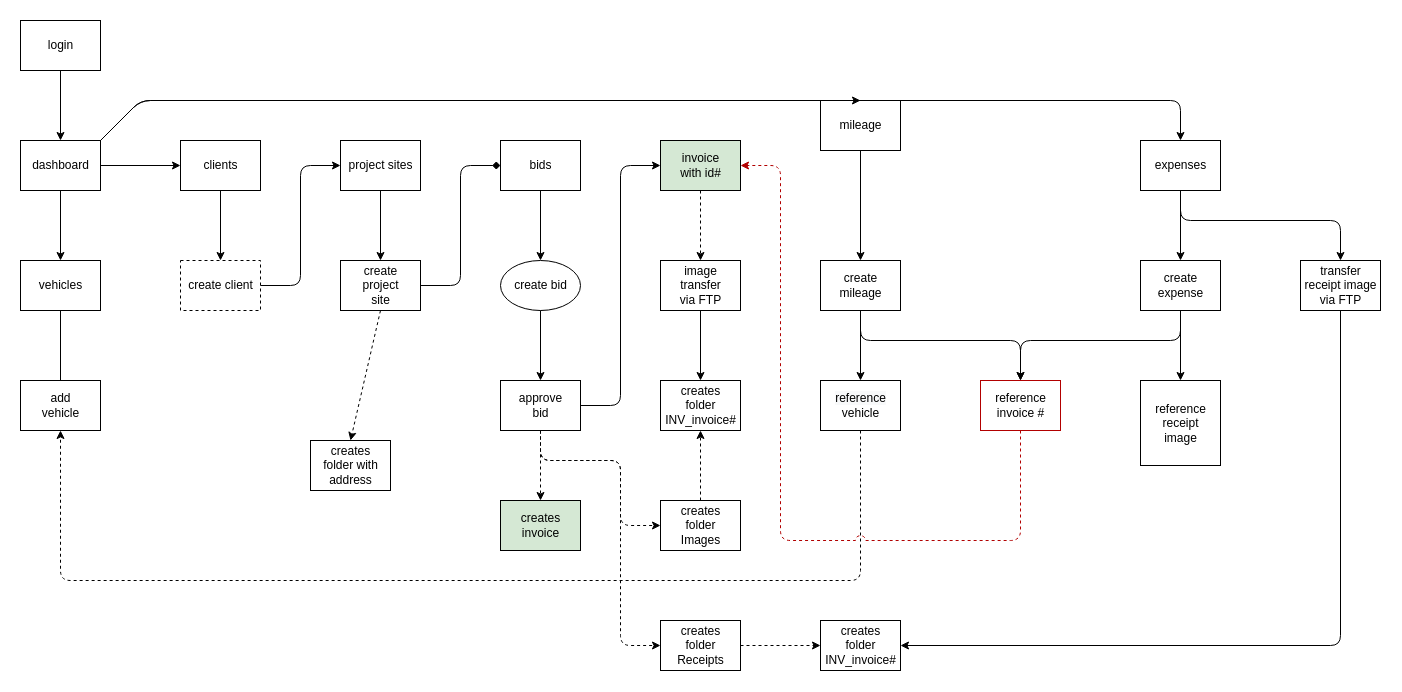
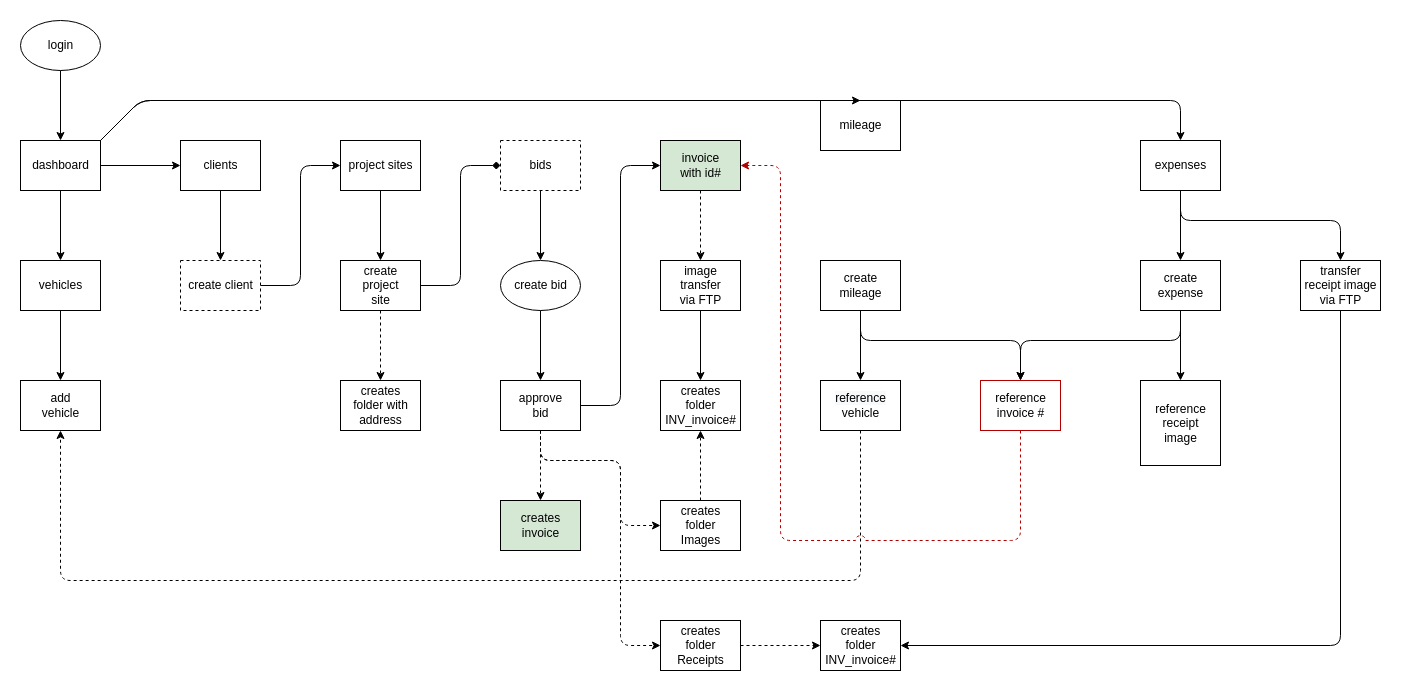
(61, 46) -> (61, 46)
(541, 166) -> (541, 166)
(861, 202) -> none
(61, 375) -> (61, 372)
(351, 466) -> (381, 406)
